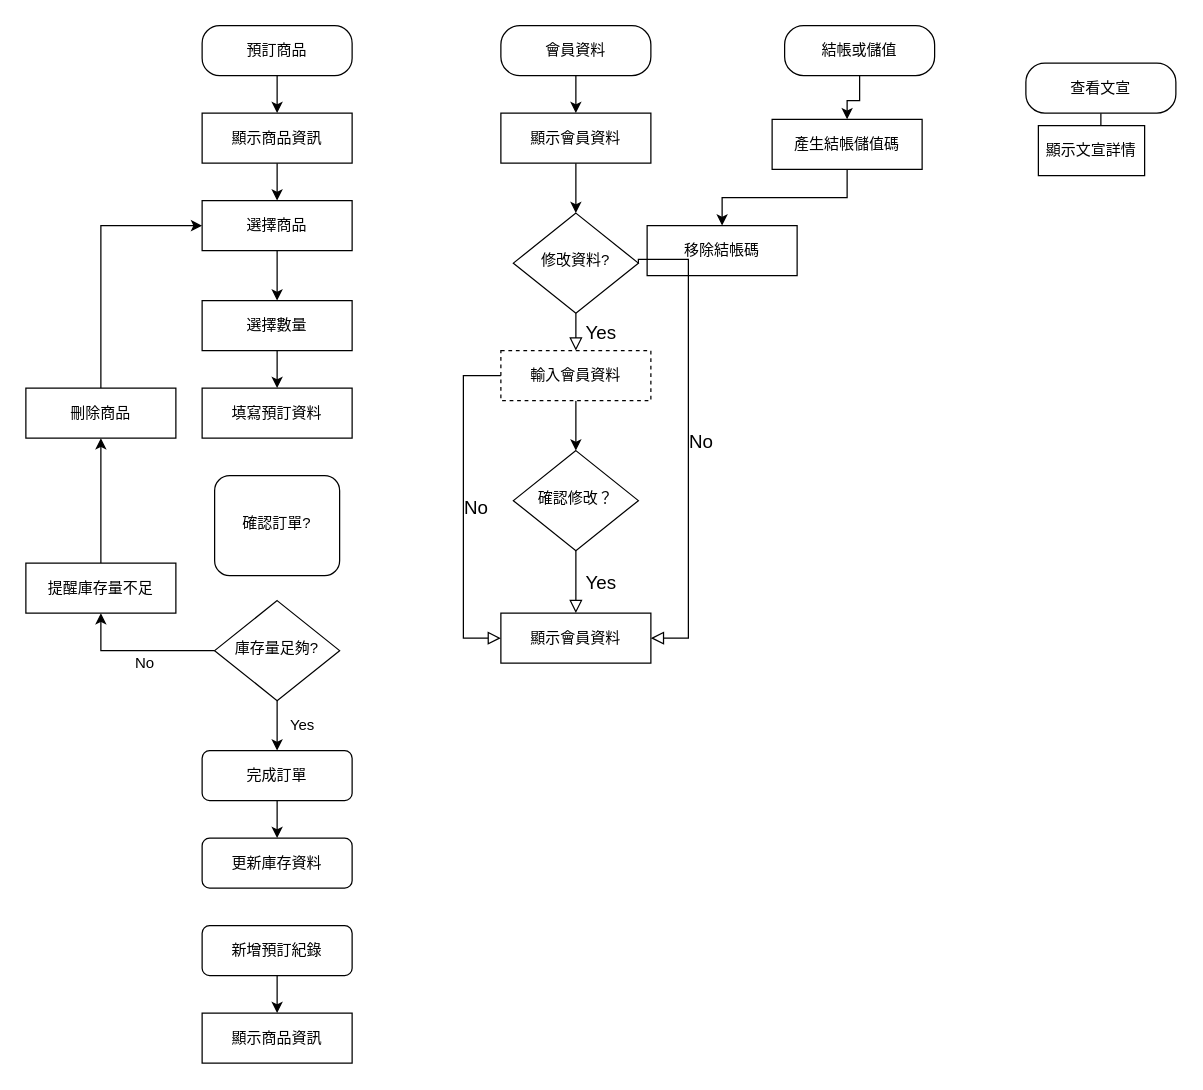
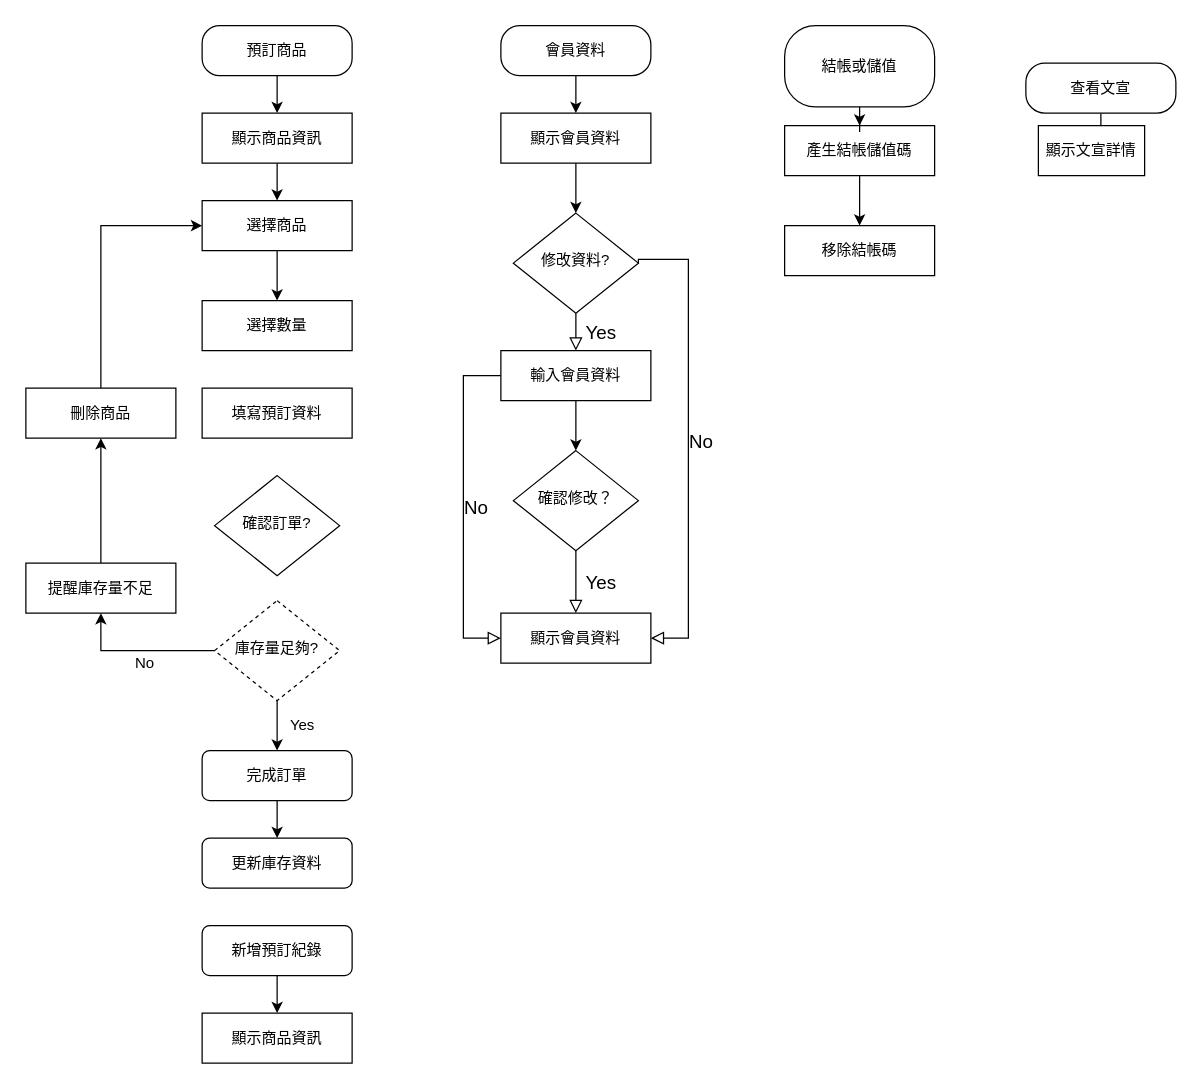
(859, 51) -> (859, 66)
(847, 144) -> (859, 151)
(722, 251) -> (859, 251)
(277, 374) -> none
(576, 376) -> (576, 376)
(277, 526) -> (277, 526)
(277, 651) -> (277, 651)
